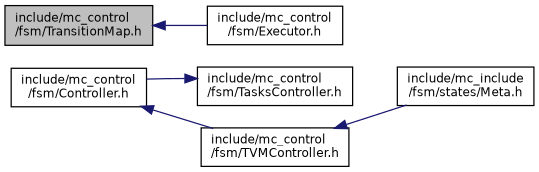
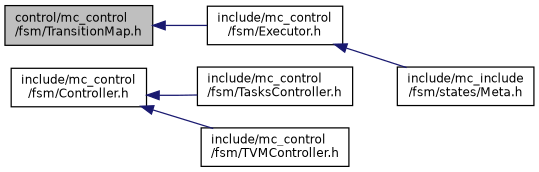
(79, 25) -> (79, 25)
(166, 79) -> (178, 95)
(376, 115) -> (376, 58)
